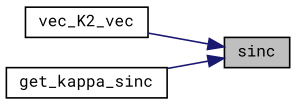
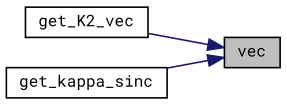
(87, 22) -> (87, 22)
(257, 53) -> (252, 53)
